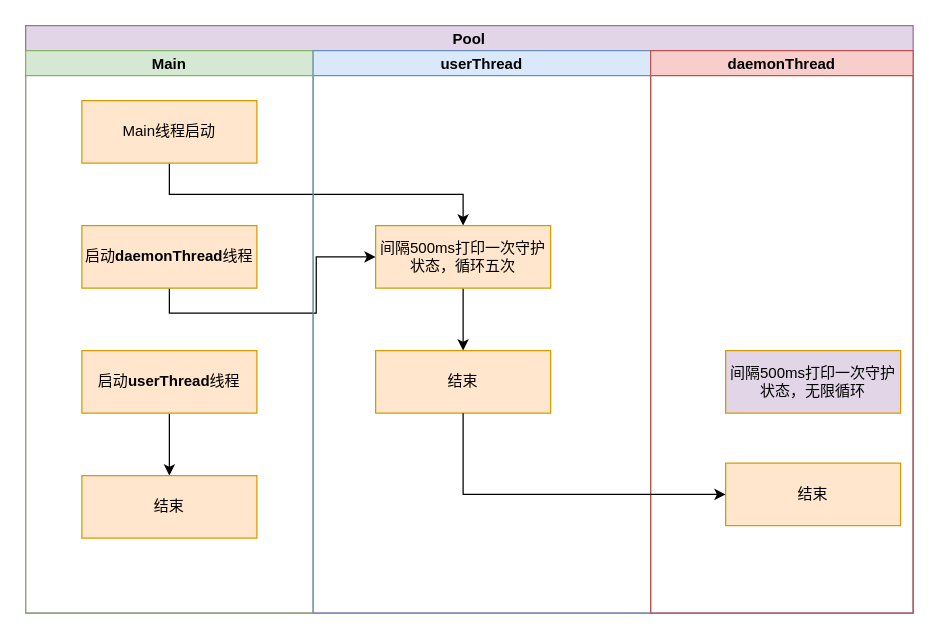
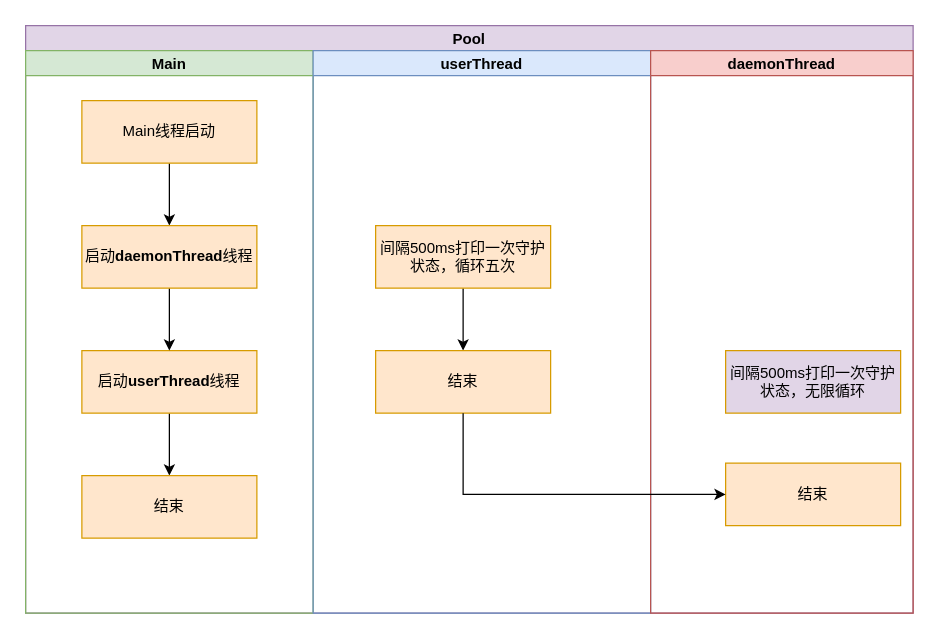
(327, 194) -> (169, 205)
(295, 313) -> (169, 327)
